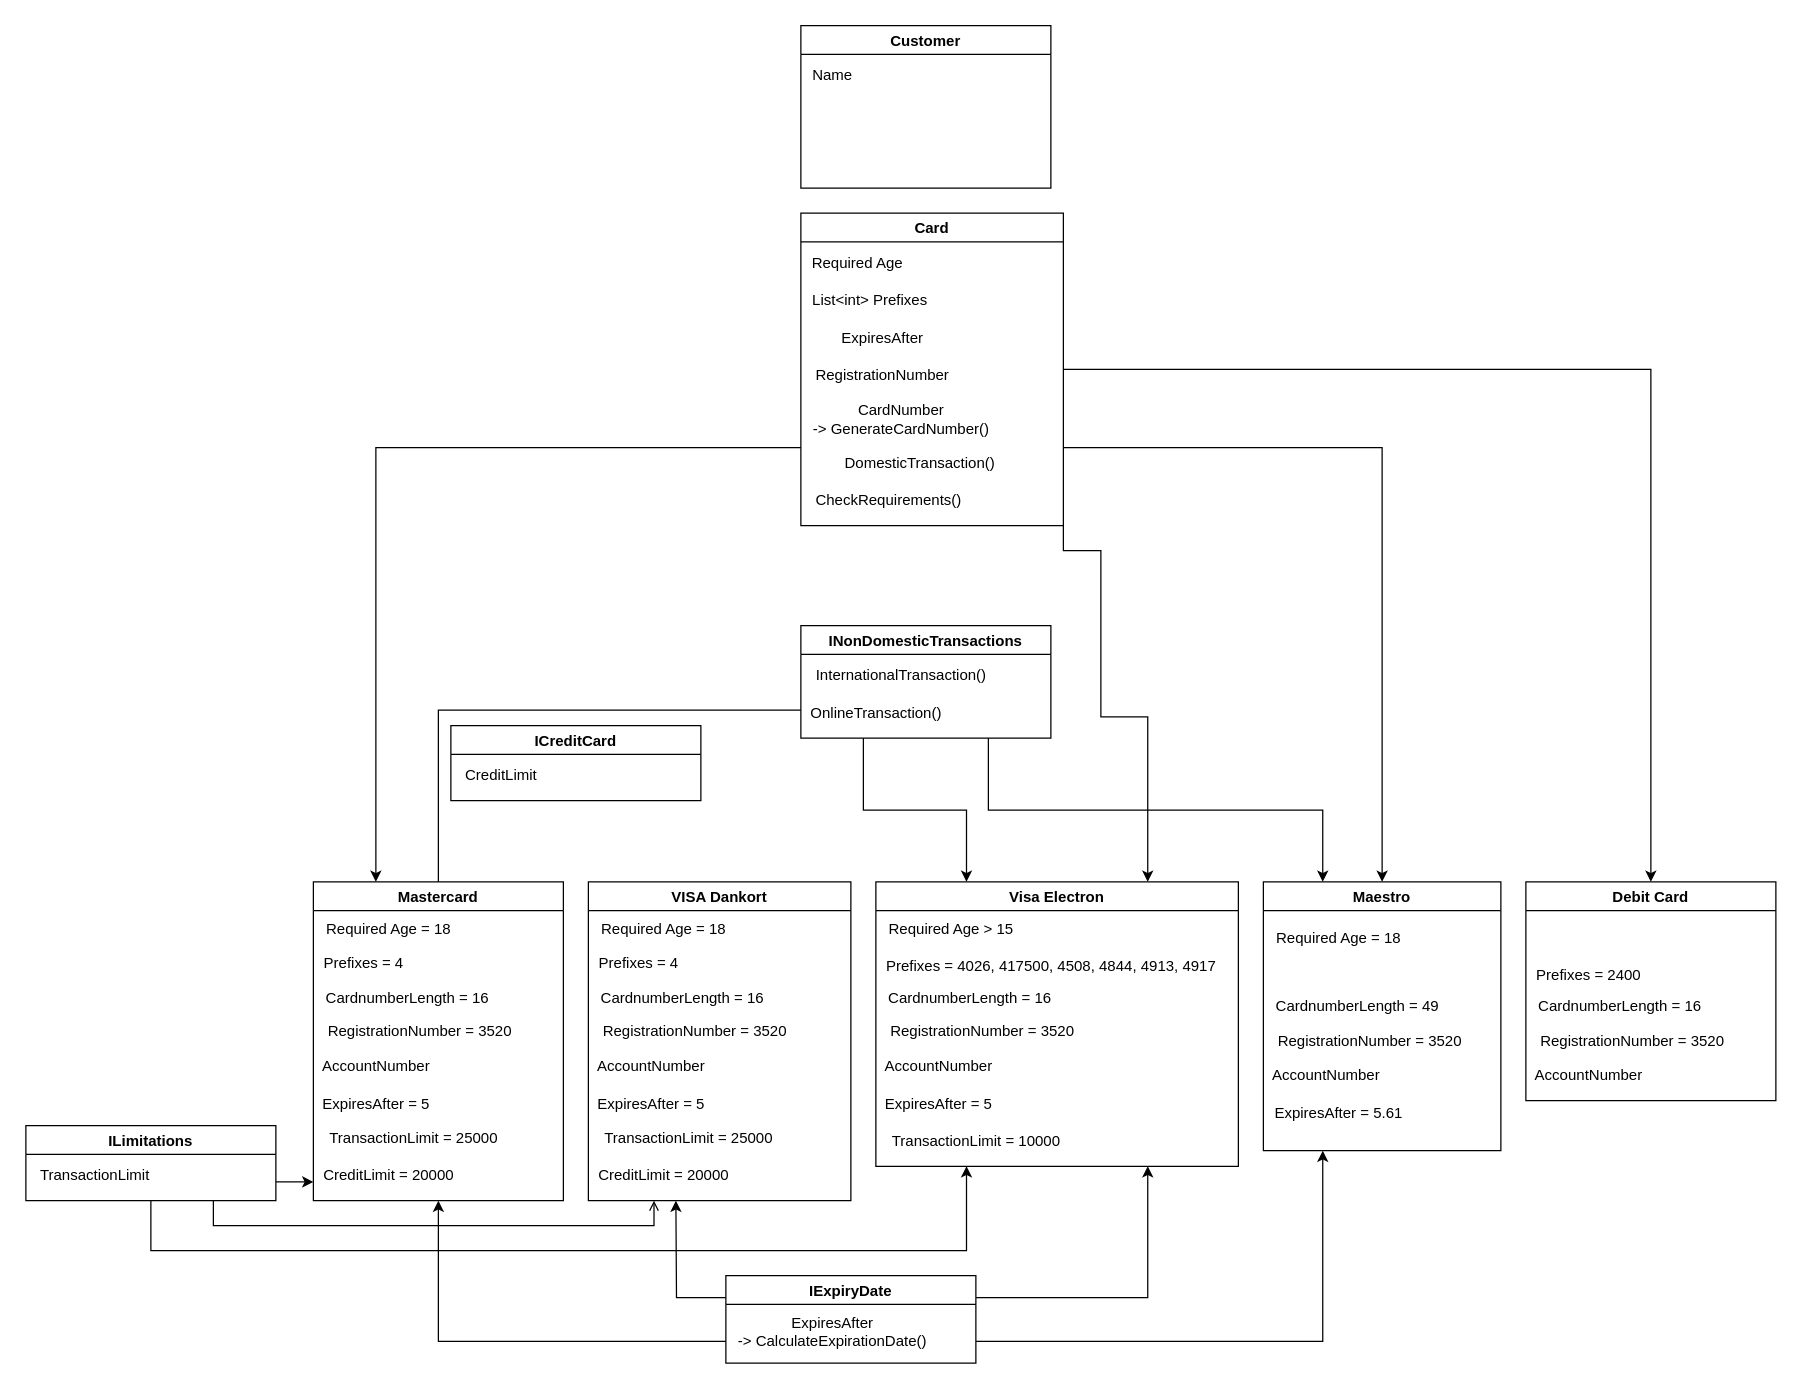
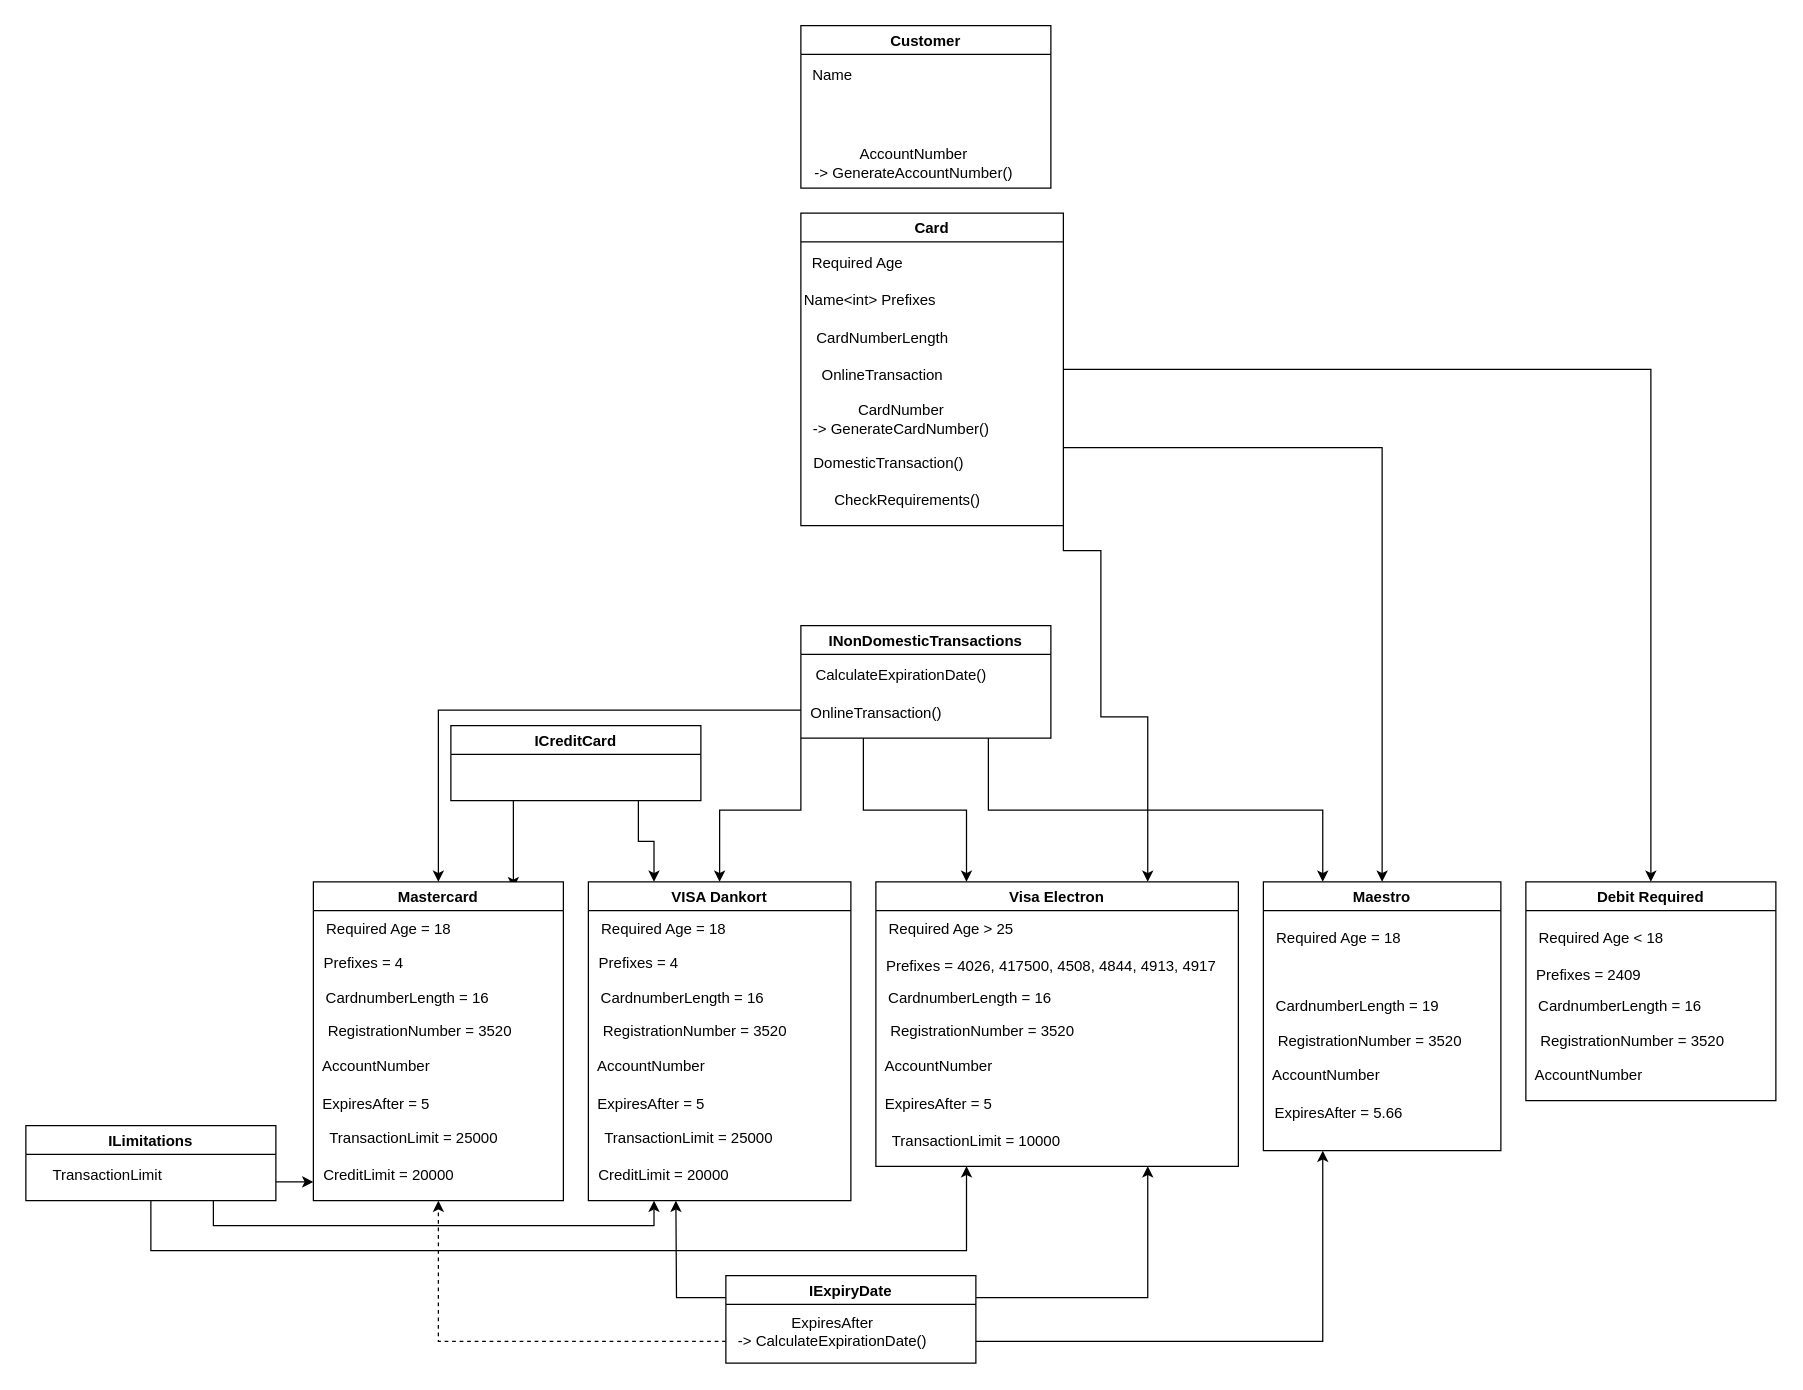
none -> (913, 163)
(870, 301) -> (870, 301)
(883, 338) -> (883, 338)
(883, 376) -> (883, 376)
(376, 450) -> none
(919, 463) -> (888, 463)
(888, 501) -> (907, 501)
(901, 676) -> (901, 676)
(501, 776) -> none
none -> (763, 810)
none -> (513, 841)
none -> (642, 841)
(438, 875) -> (438, 872)
(1650, 897) -> (1650, 897)
(951, 929) -> (951, 929)
none -> (1601, 938)
(1589, 976) -> (1589, 976)
(1358, 1007) -> (1358, 1007)
(1339, 1113) -> (1339, 1113)
(94, 1176) -> (107, 1176)
(654, 1208) -> (654, 1211)
(514, 1341) -> (514, 1341)
